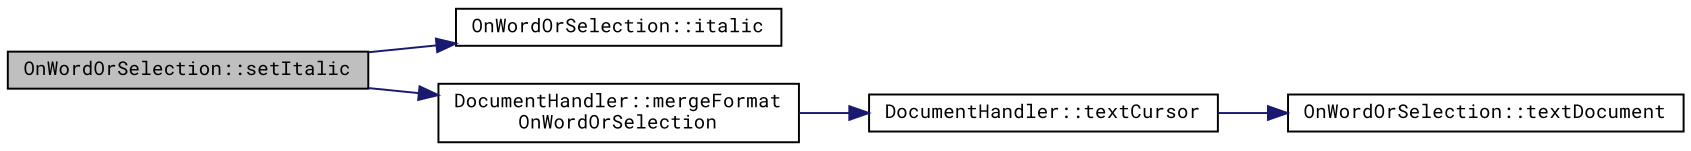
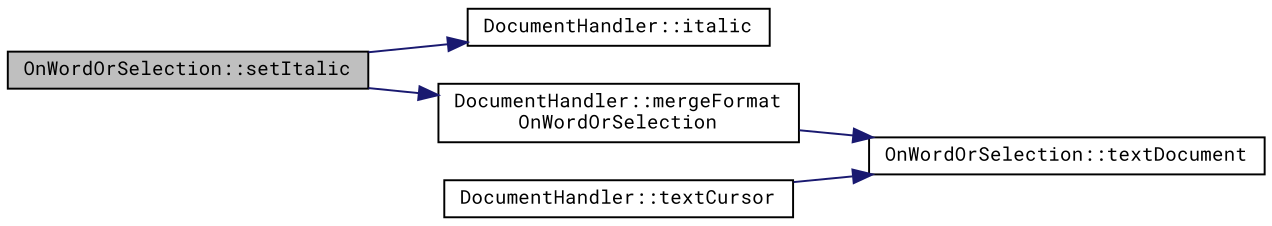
(619, 27) -> (619, 27)
(824, 113) -> (826, 133)
